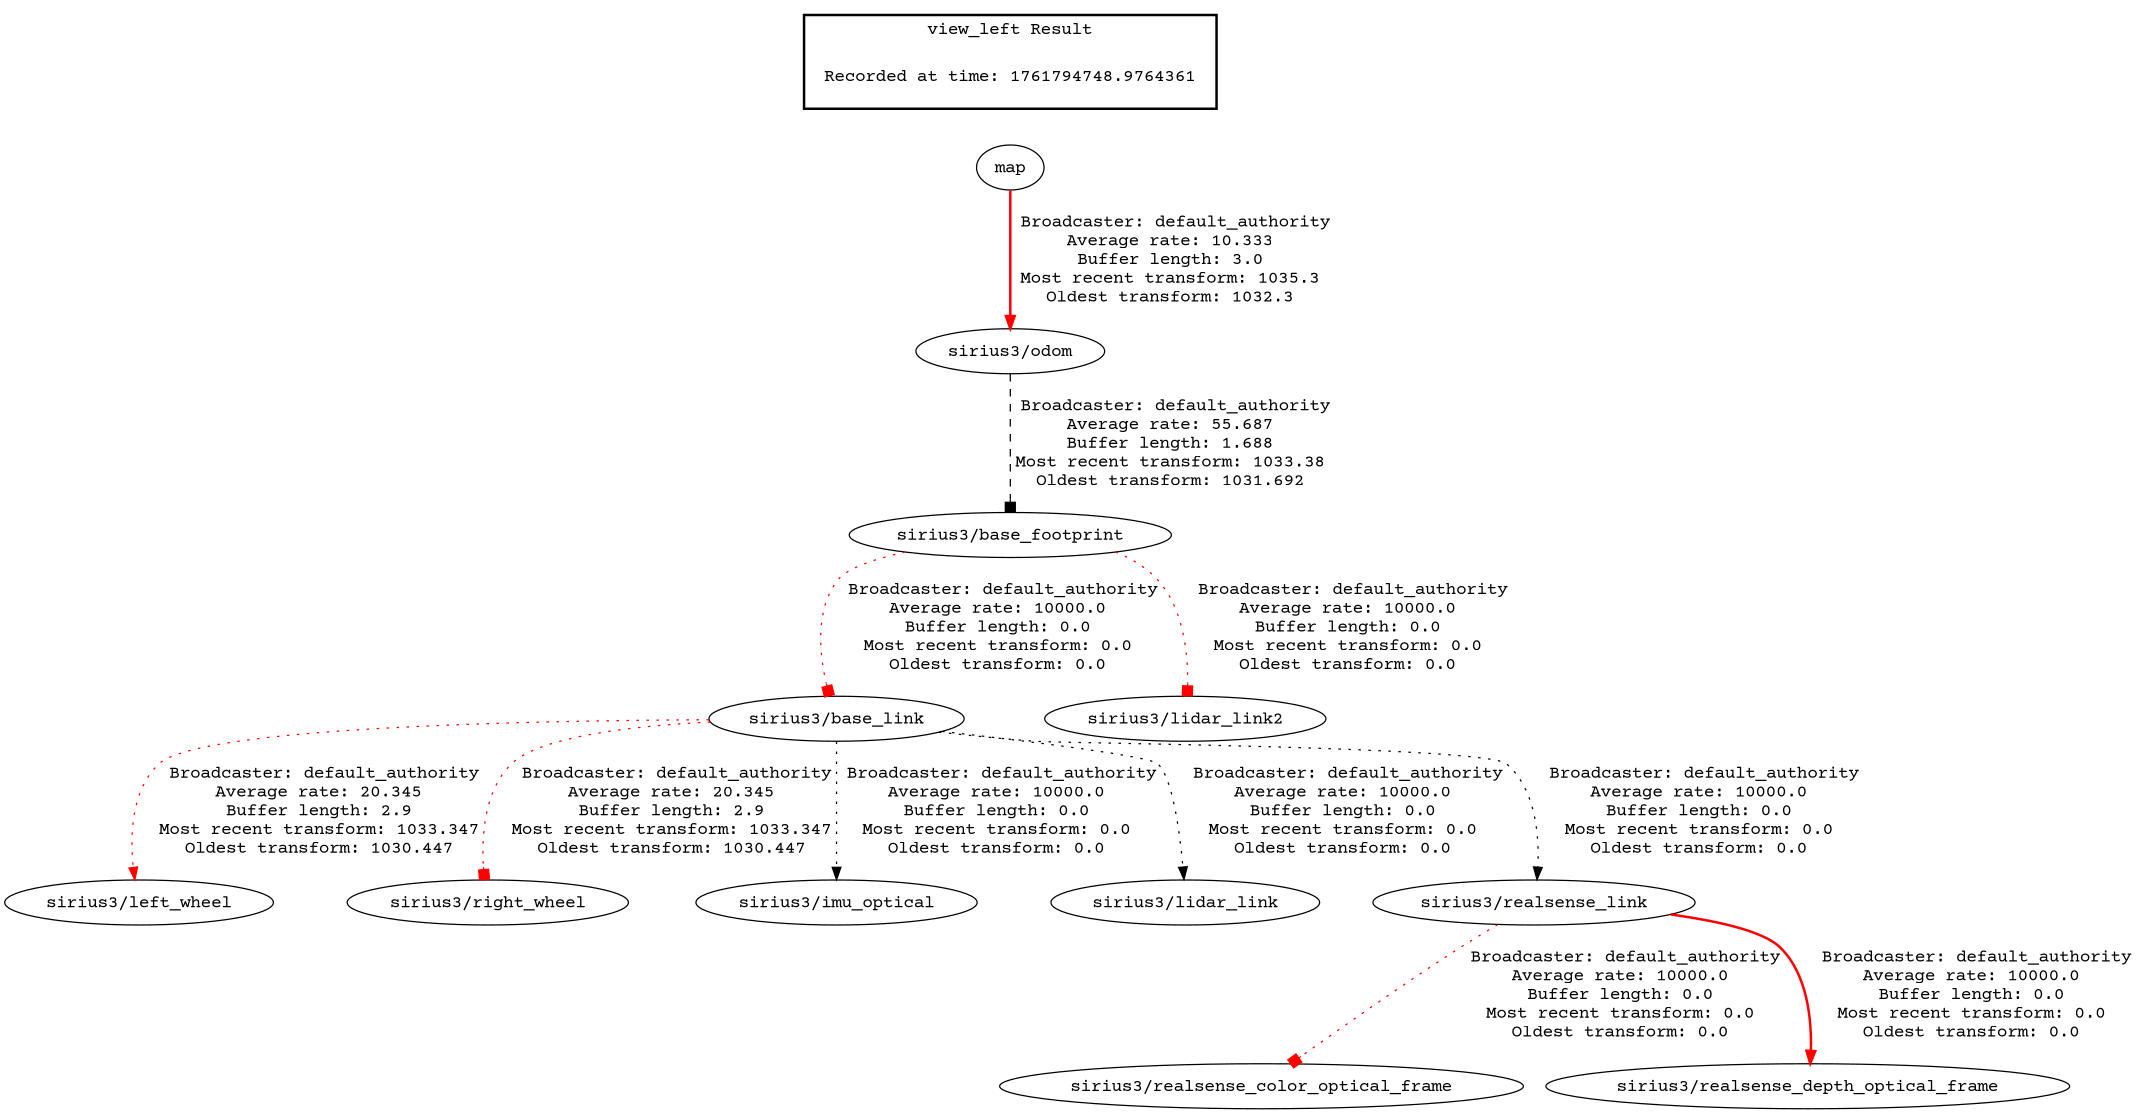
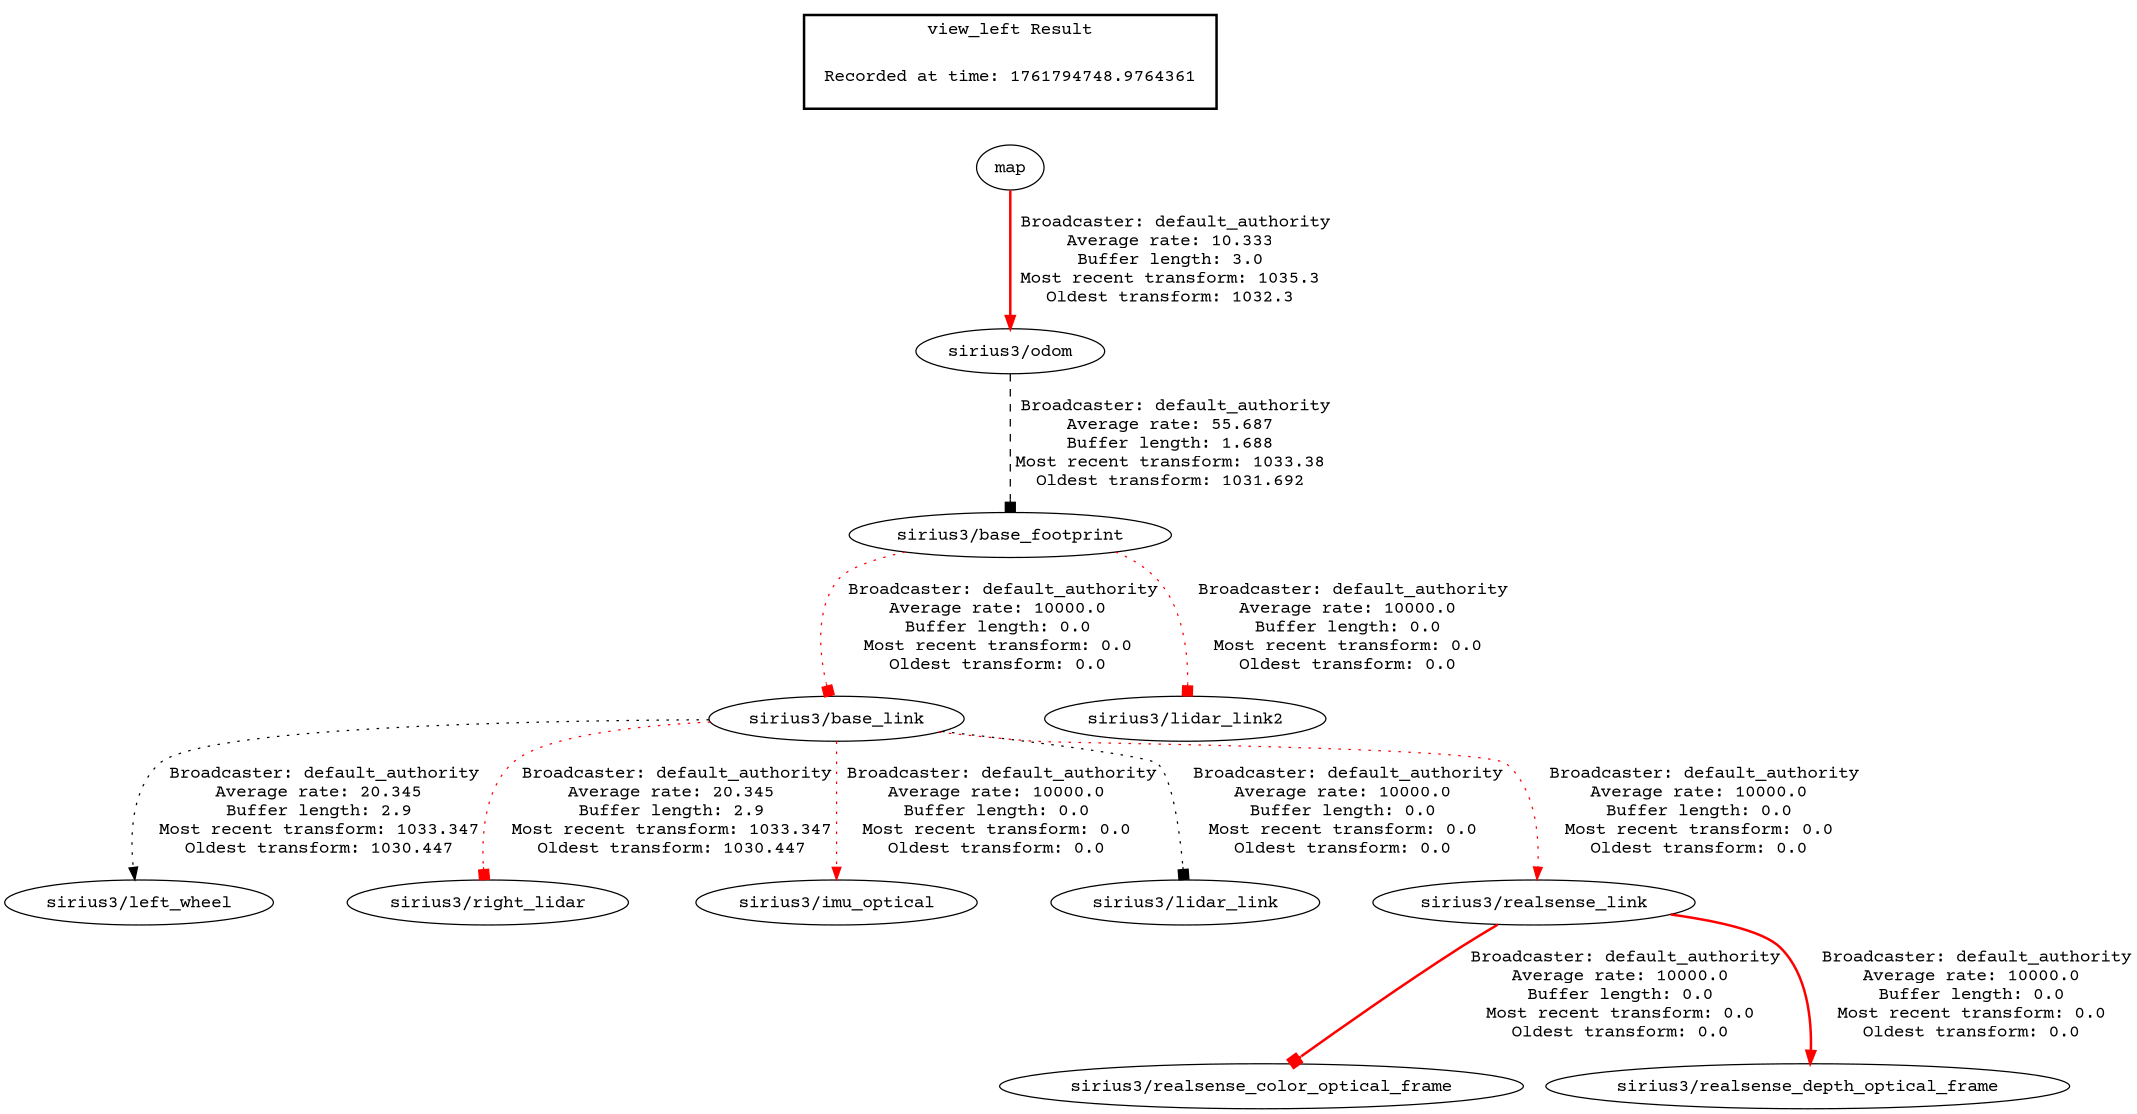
(377, 729) -> (377, 729)
(1279, 747) -> (1279, 747)
(1104, 752) -> (1104, 752)
(837, 804) -> (837, 804)
(488, 902) -> (488, 902)
(1398, 989) -> (1398, 989)
